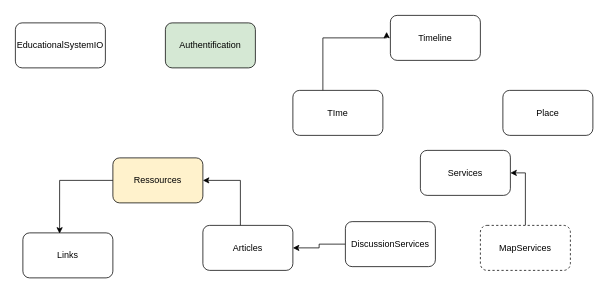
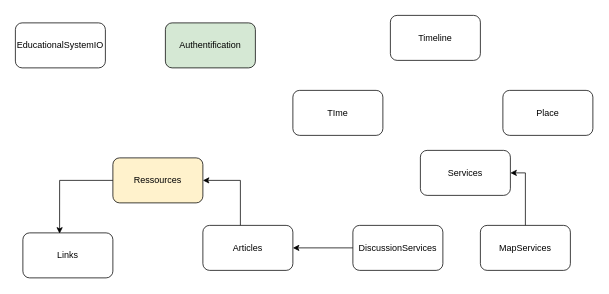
(384, 38) -> none
(390, 244) -> (398, 248)
(525, 248) -> (525, 248)
